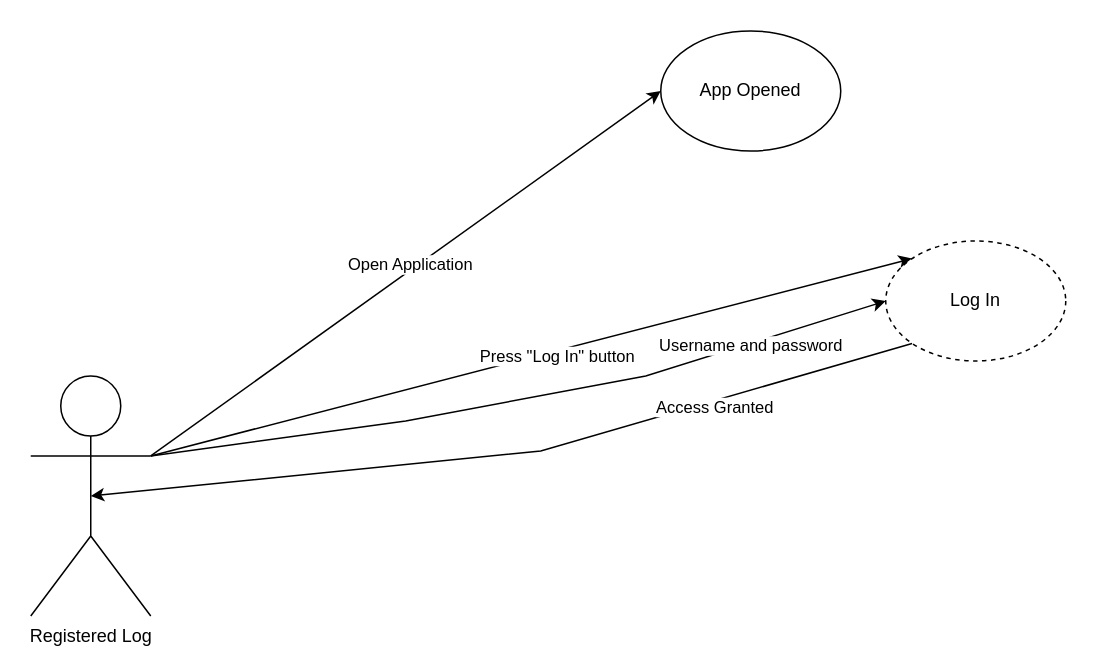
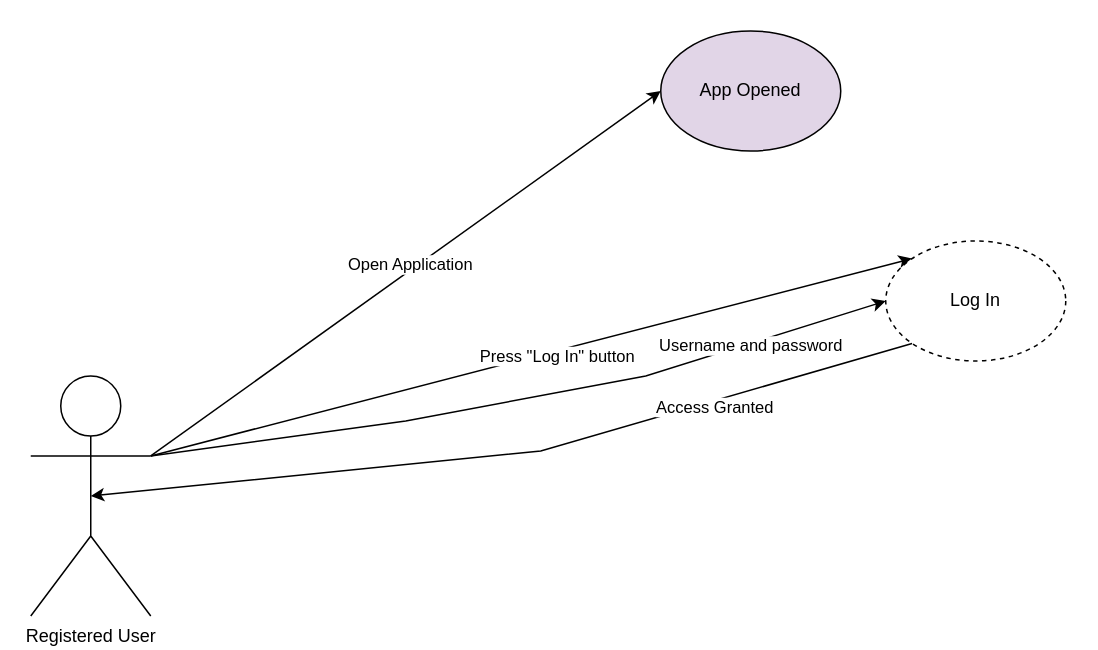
(751, 91) -> (751, 91)
(92, 637) -> (92, 637)
